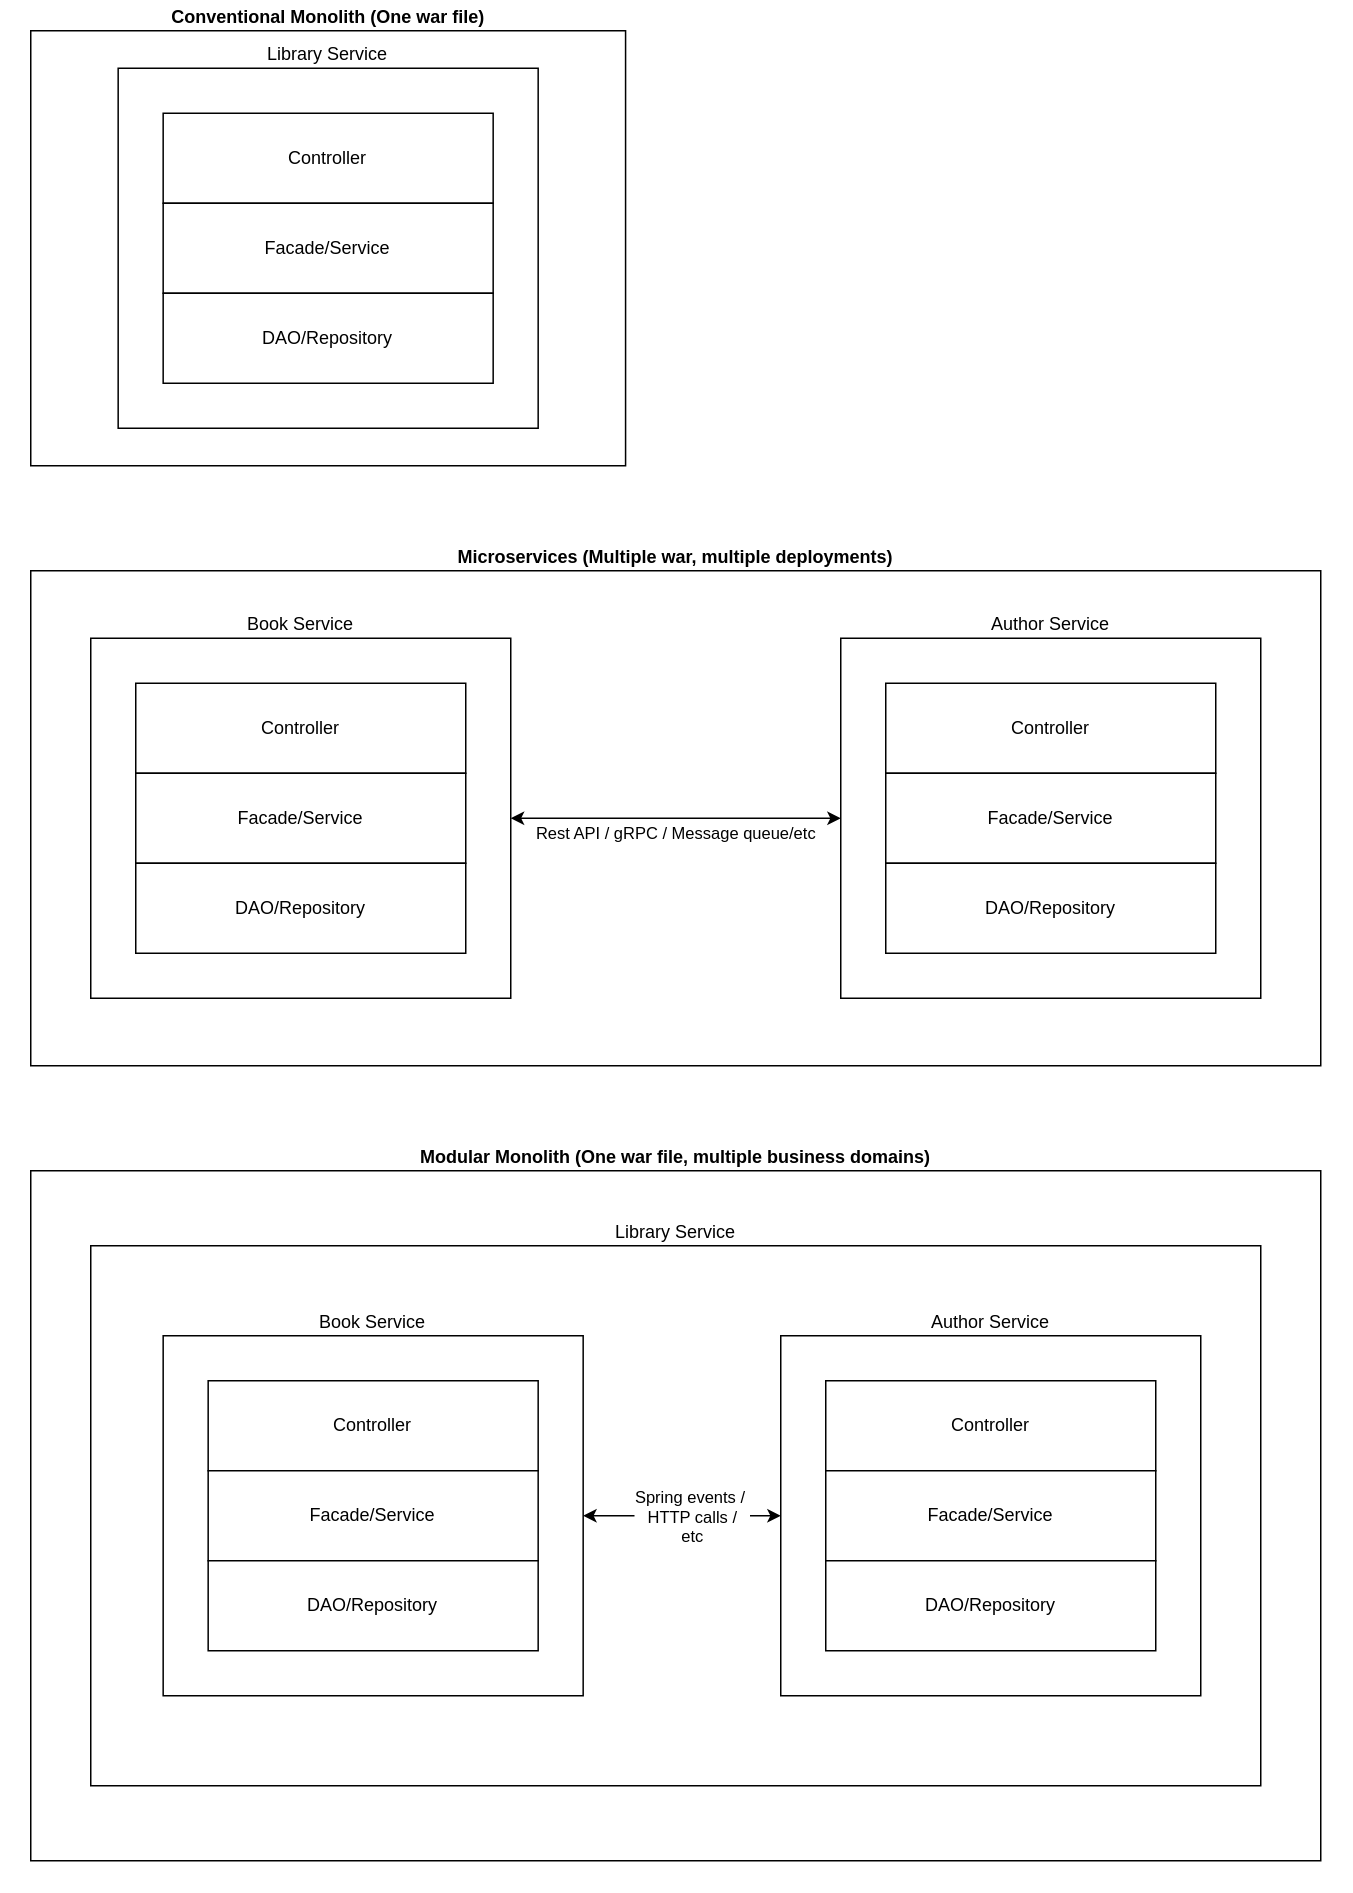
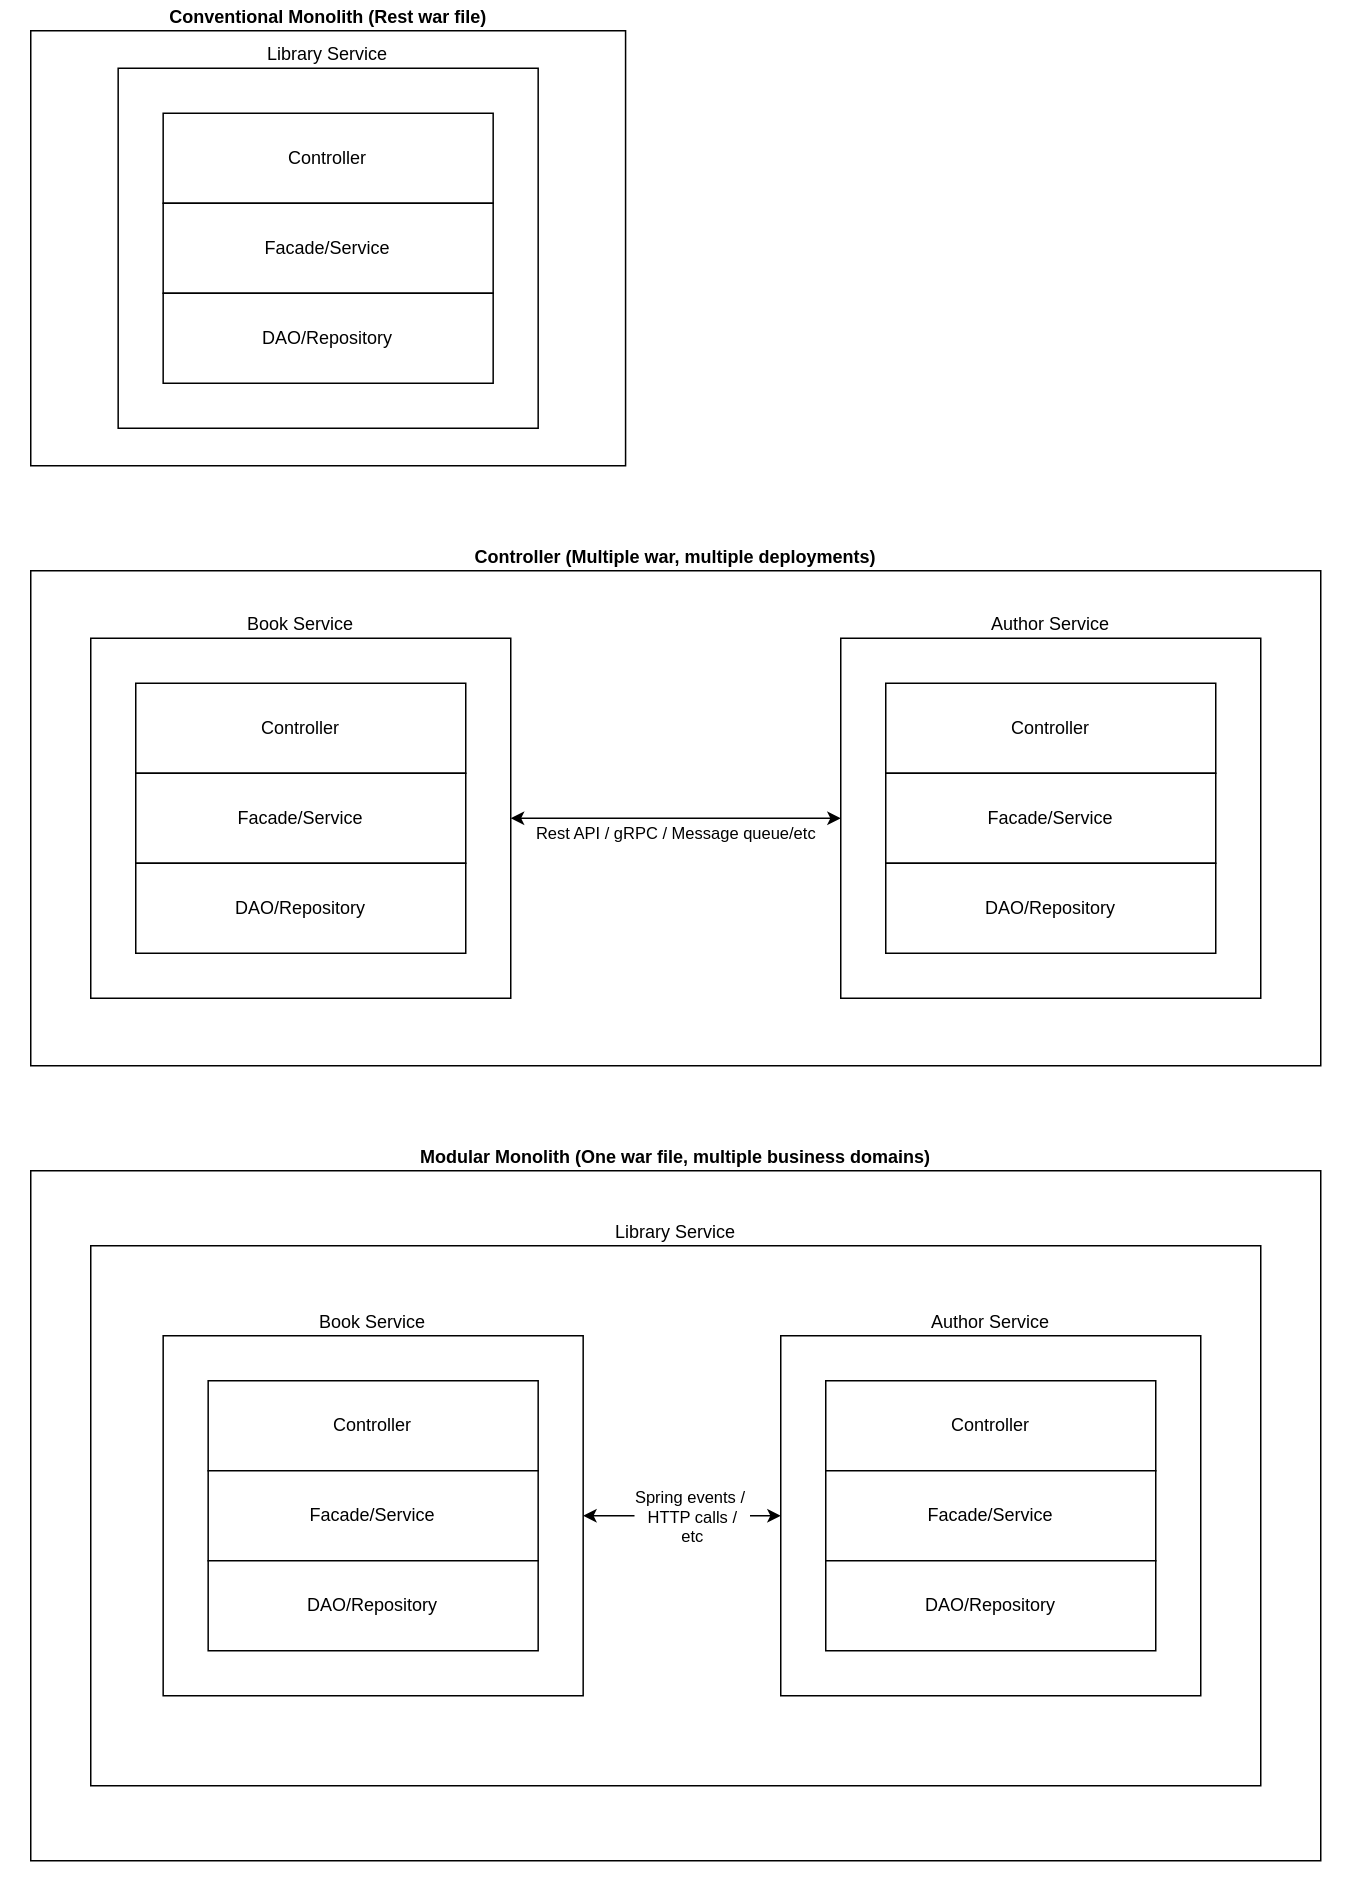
(329, 15) -> (329, 15)
(676, 555) -> (676, 555)
